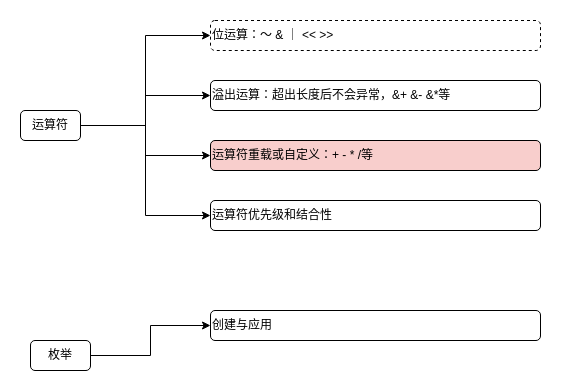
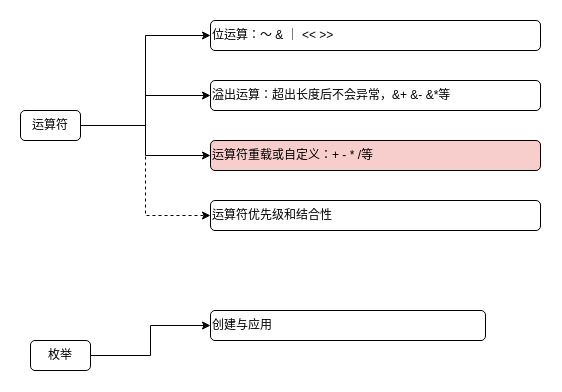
(376, 36) -> (376, 36)
(146, 215) -> (146, 215)
(376, 326) -> (348, 326)
